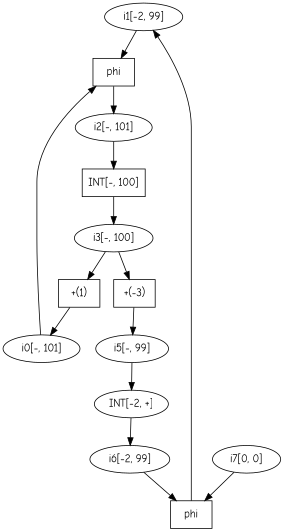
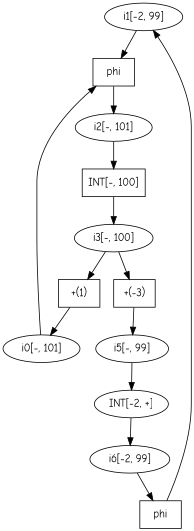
(247, 459) -> none
